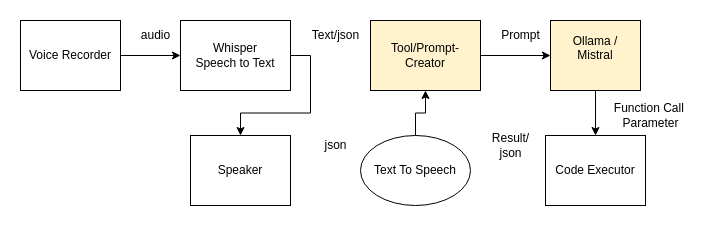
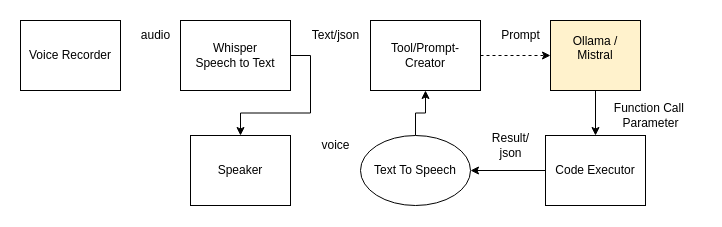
(147, 56) -> none
(426, 56) -> (426, 56)
(512, 56) -> (512, 56)
(336, 146) -> (336, 146)
none -> (511, 171)
